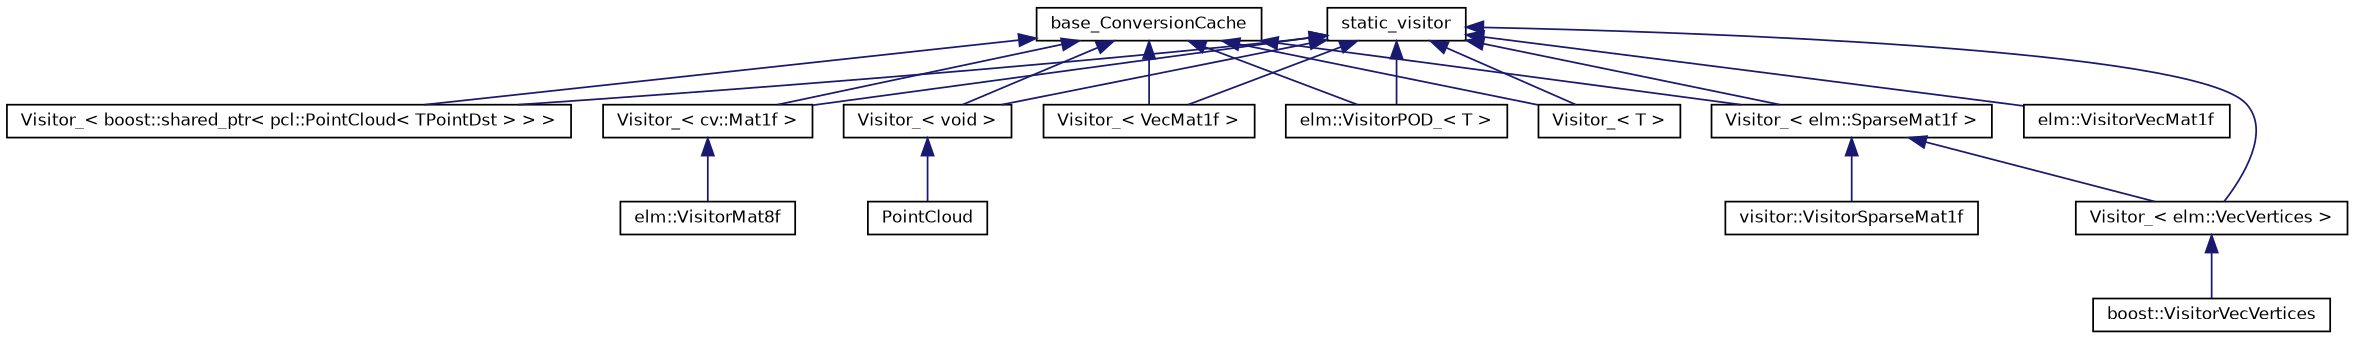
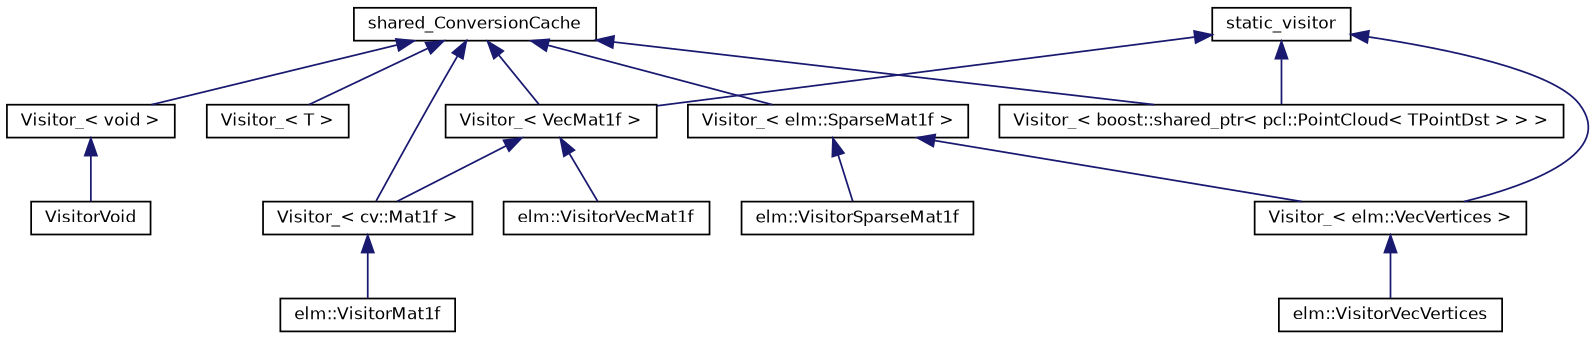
(1149, 24) -> (475, 24)
(1754, 71) -> (583, 177)
(1163, 72) -> none
(1632, 74) -> none
(987, 82) -> (452, 174)
(1540, 89) -> none
(1397, 121) -> none
(708, 218) -> (368, 315)
(928, 218) -> (91, 218)
(1852, 218) -> (857, 218)
(2212, 315) -> (1391, 315)
